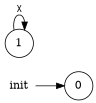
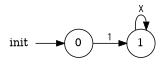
none -> (106, 43)
